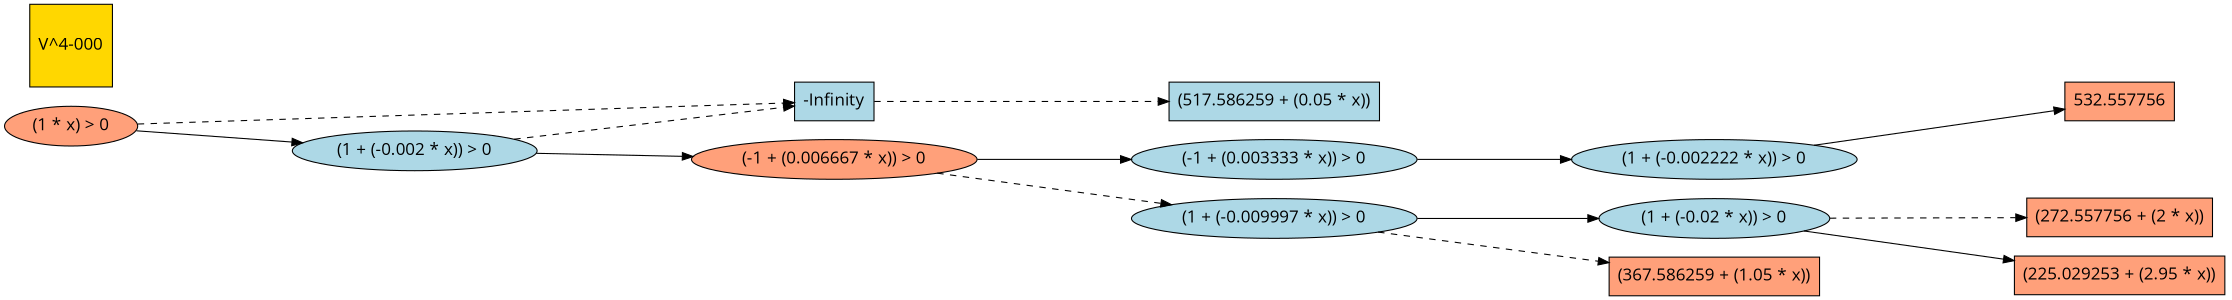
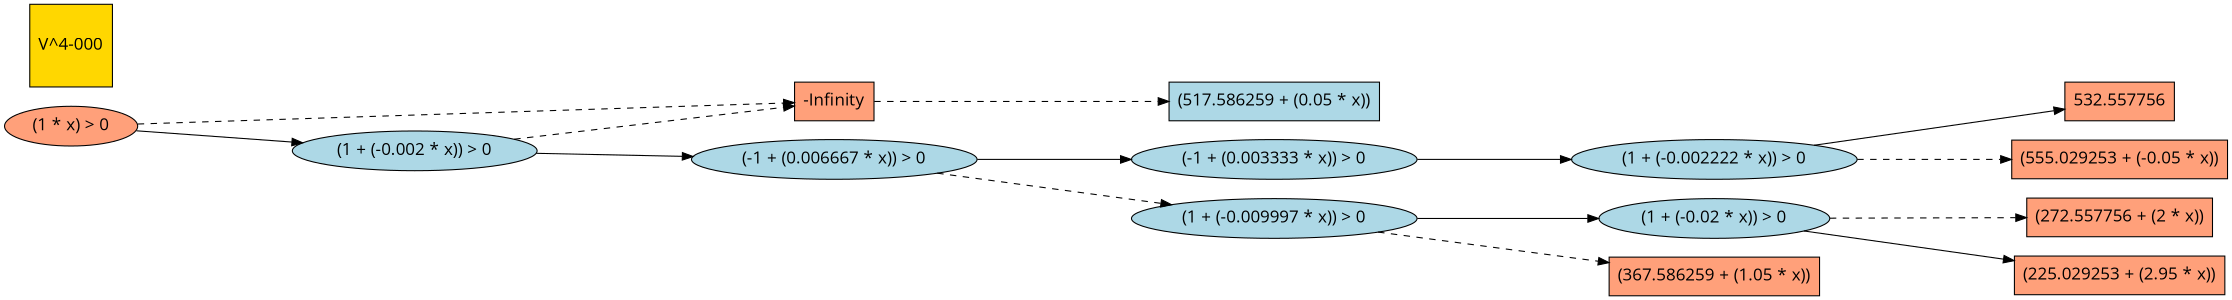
(834, 101) -> (834, 101)
(834, 159) -> (834, 159)
none -> (2120, 159)
